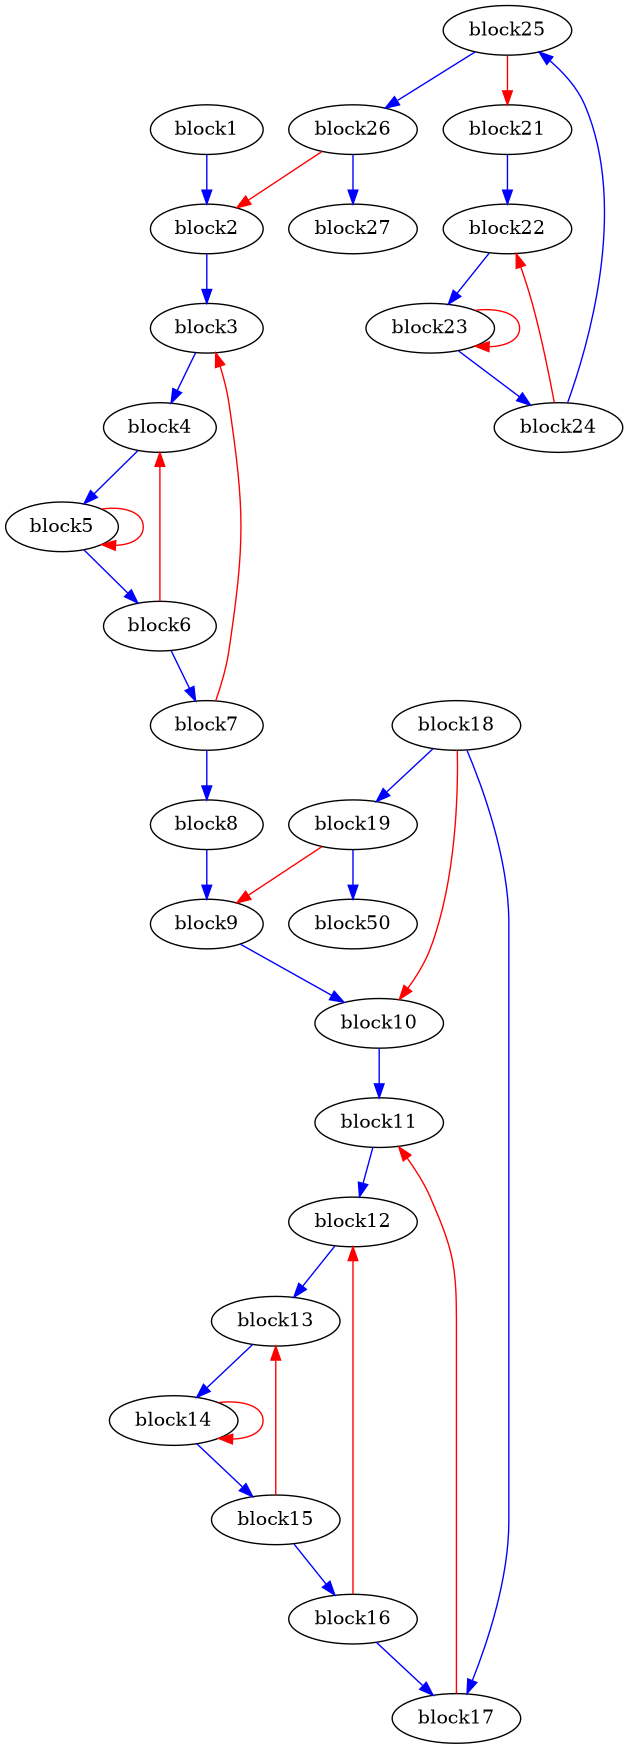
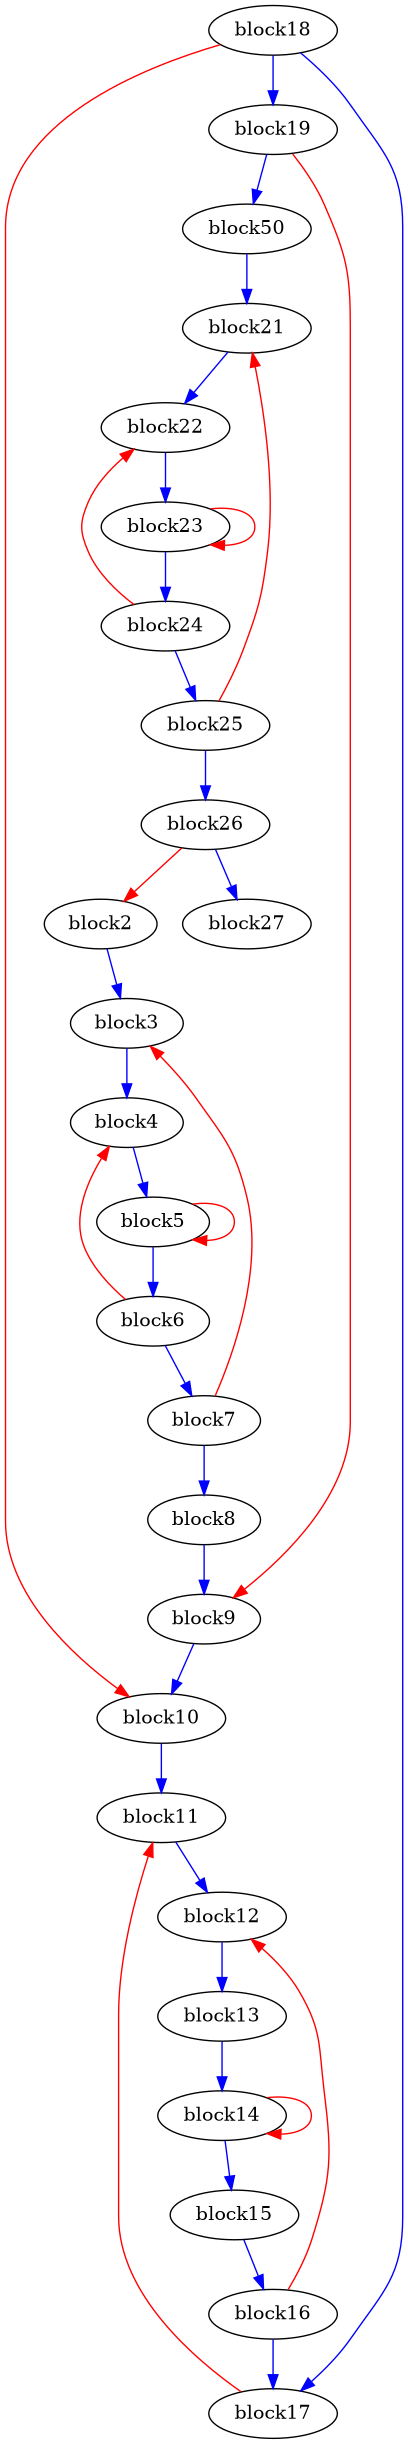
(207, 130) -> none
none -> (247, 272)
(276, 1428) -> none
